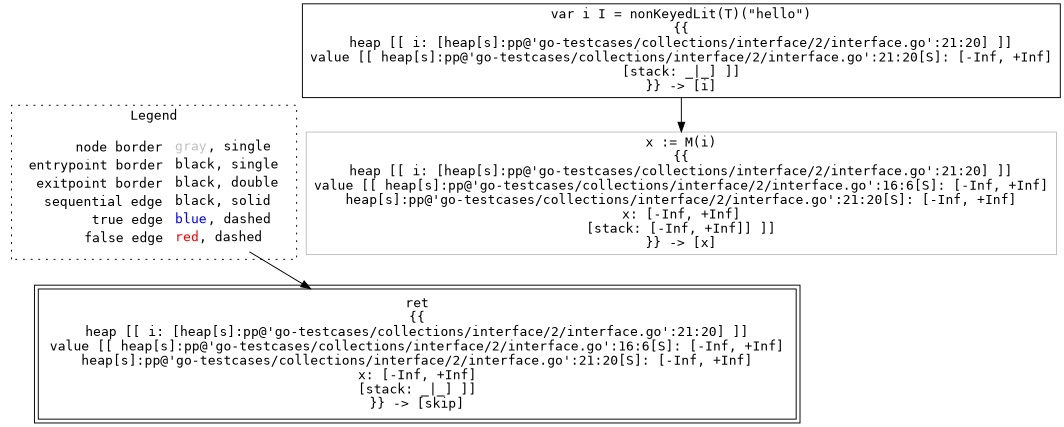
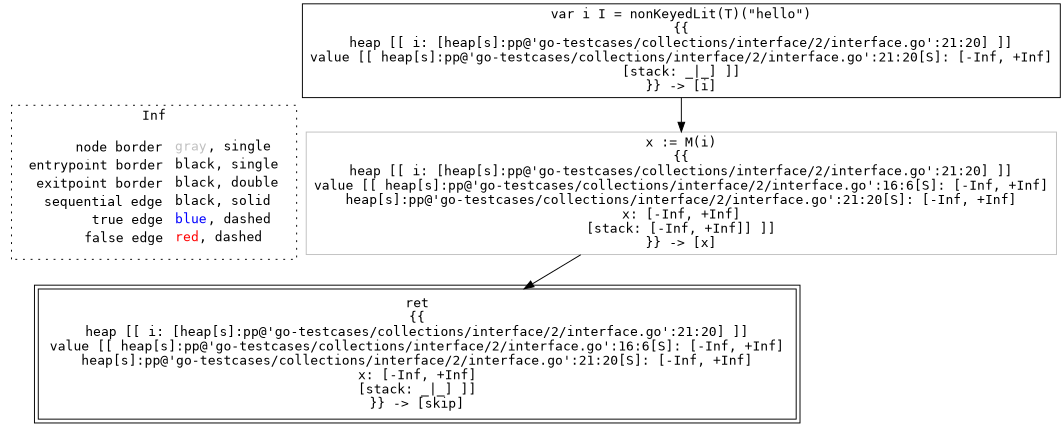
(154, 116) -> (154, 116)
(276, 268) -> (557, 269)
